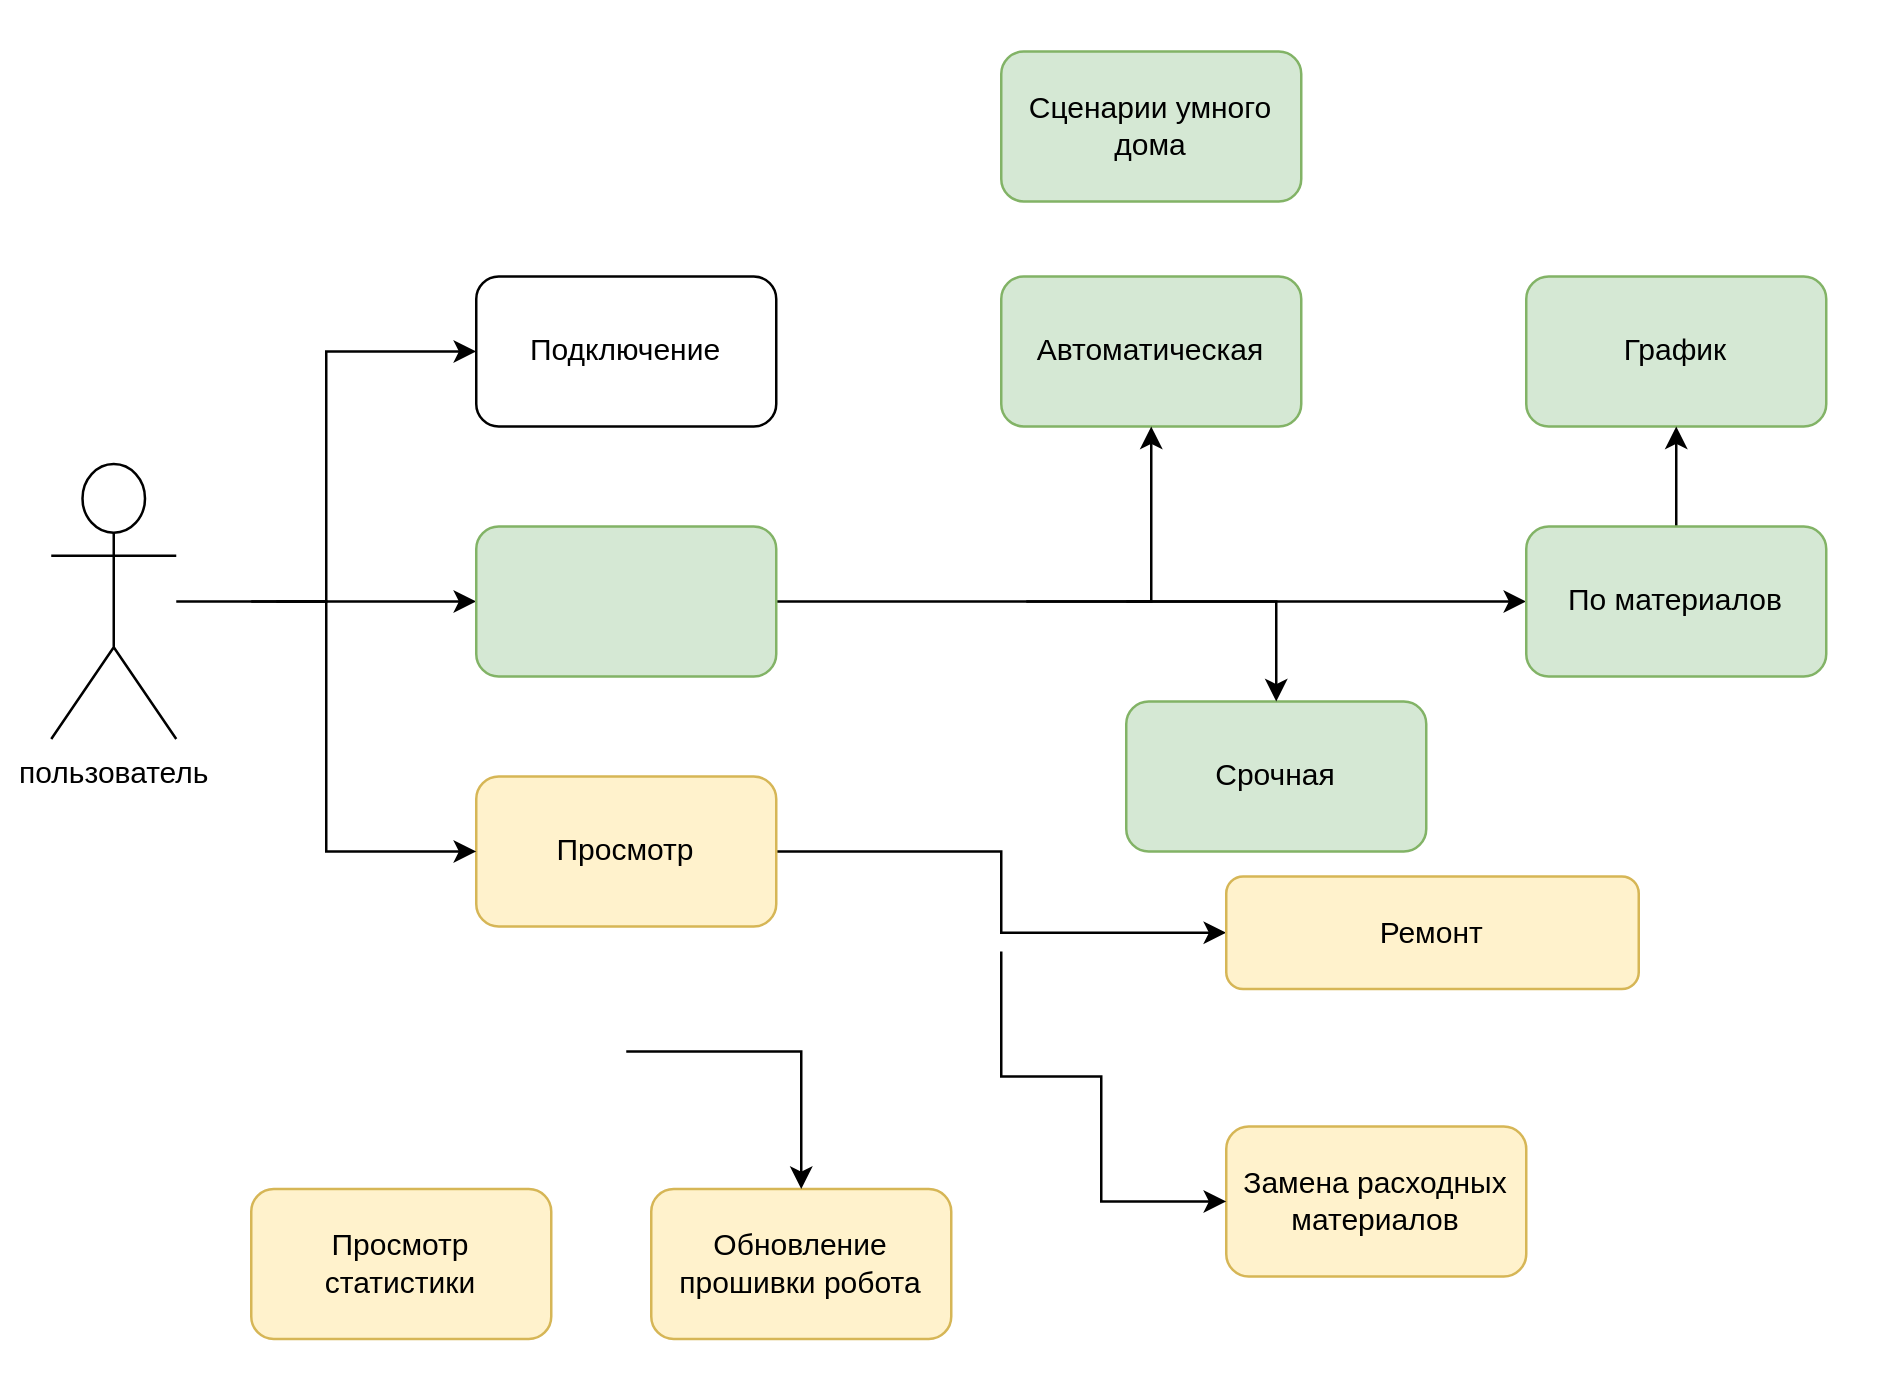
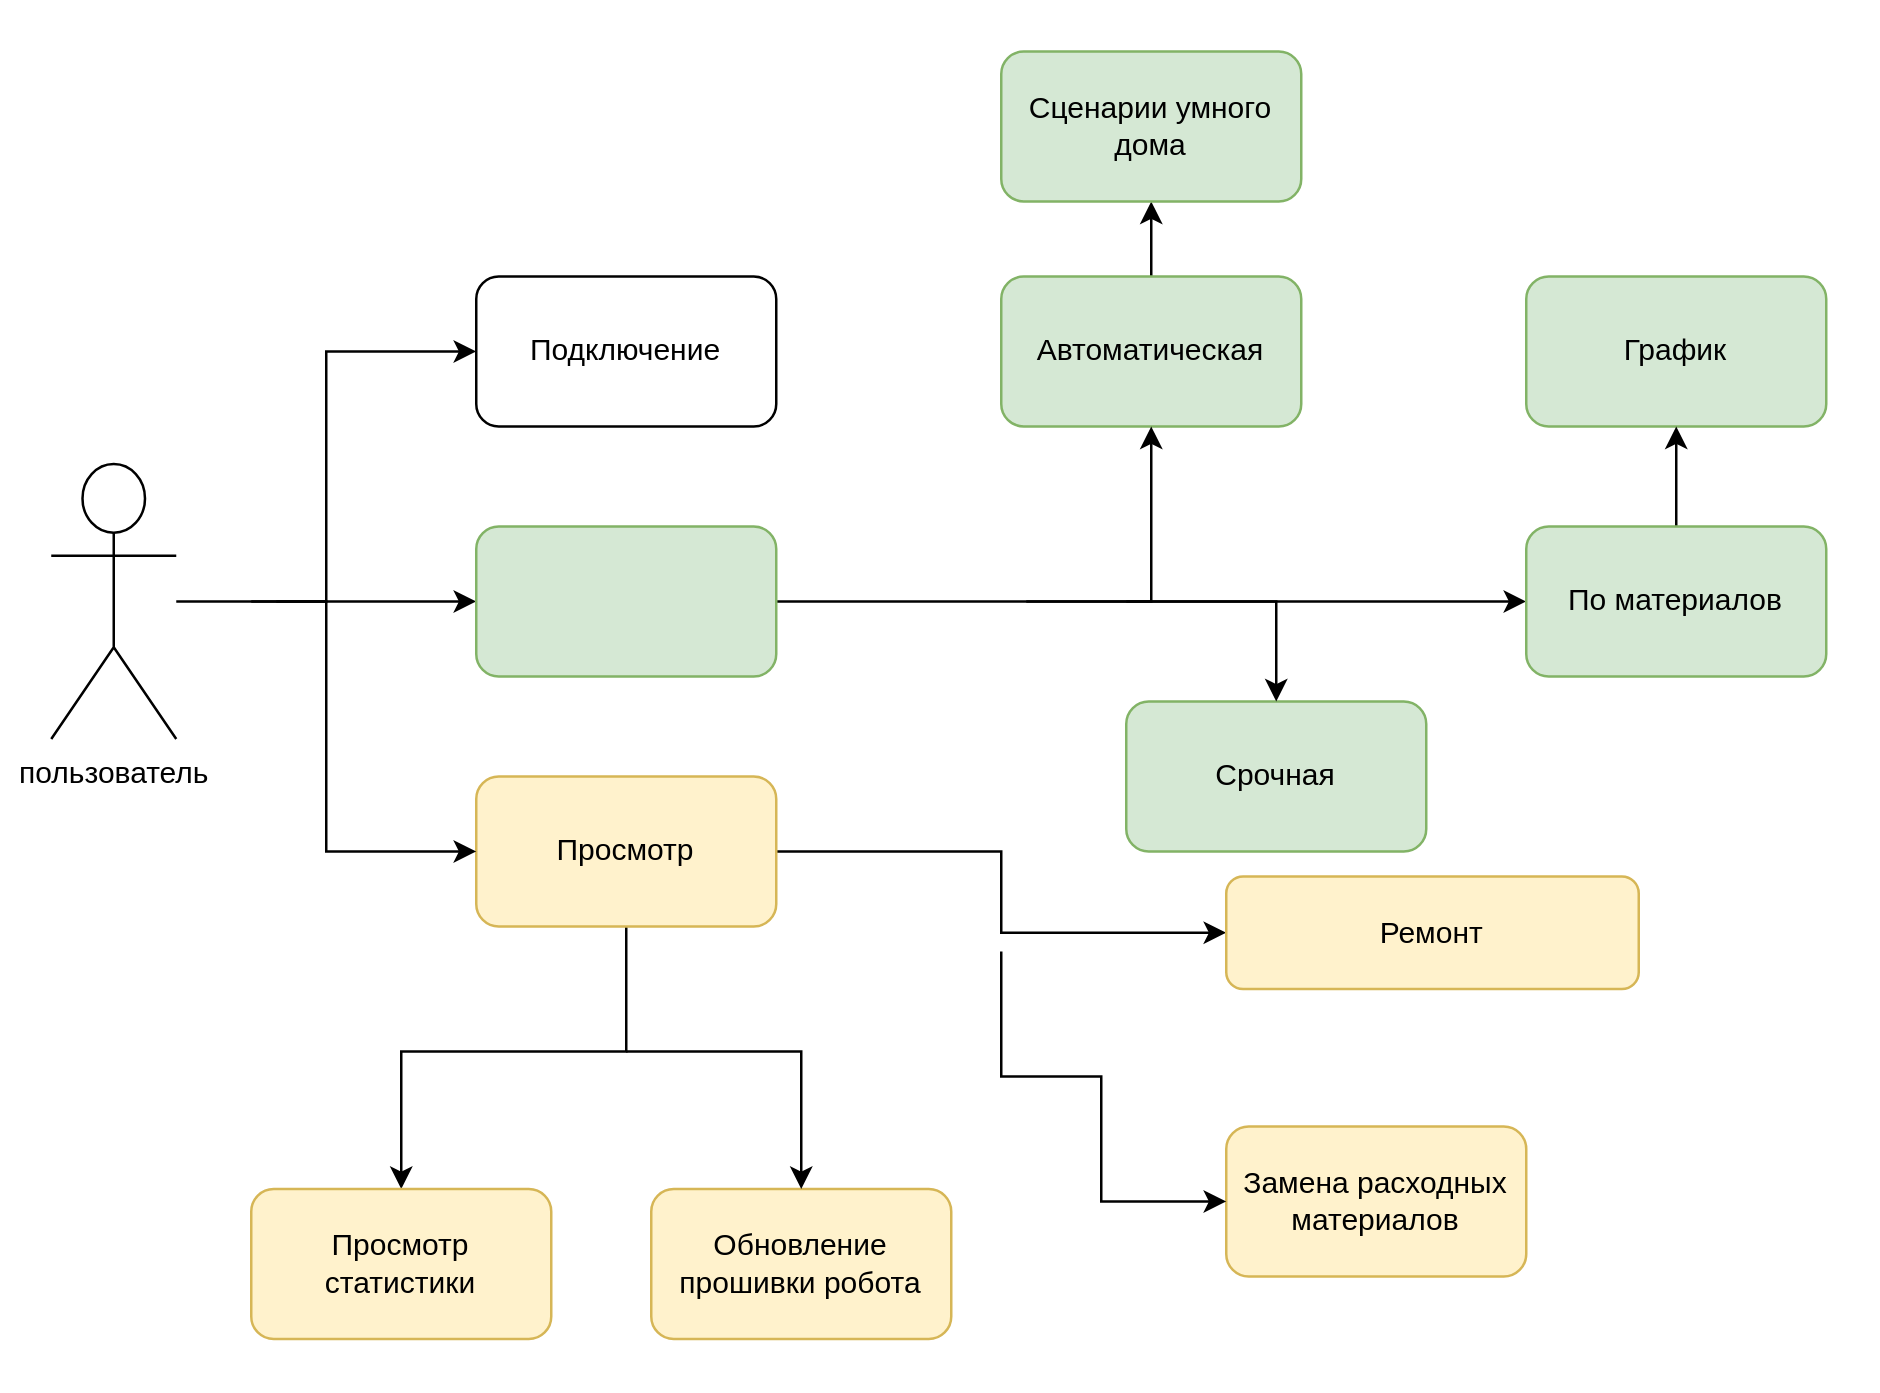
none -> (1151, 230)
none -> (516, 1051)
